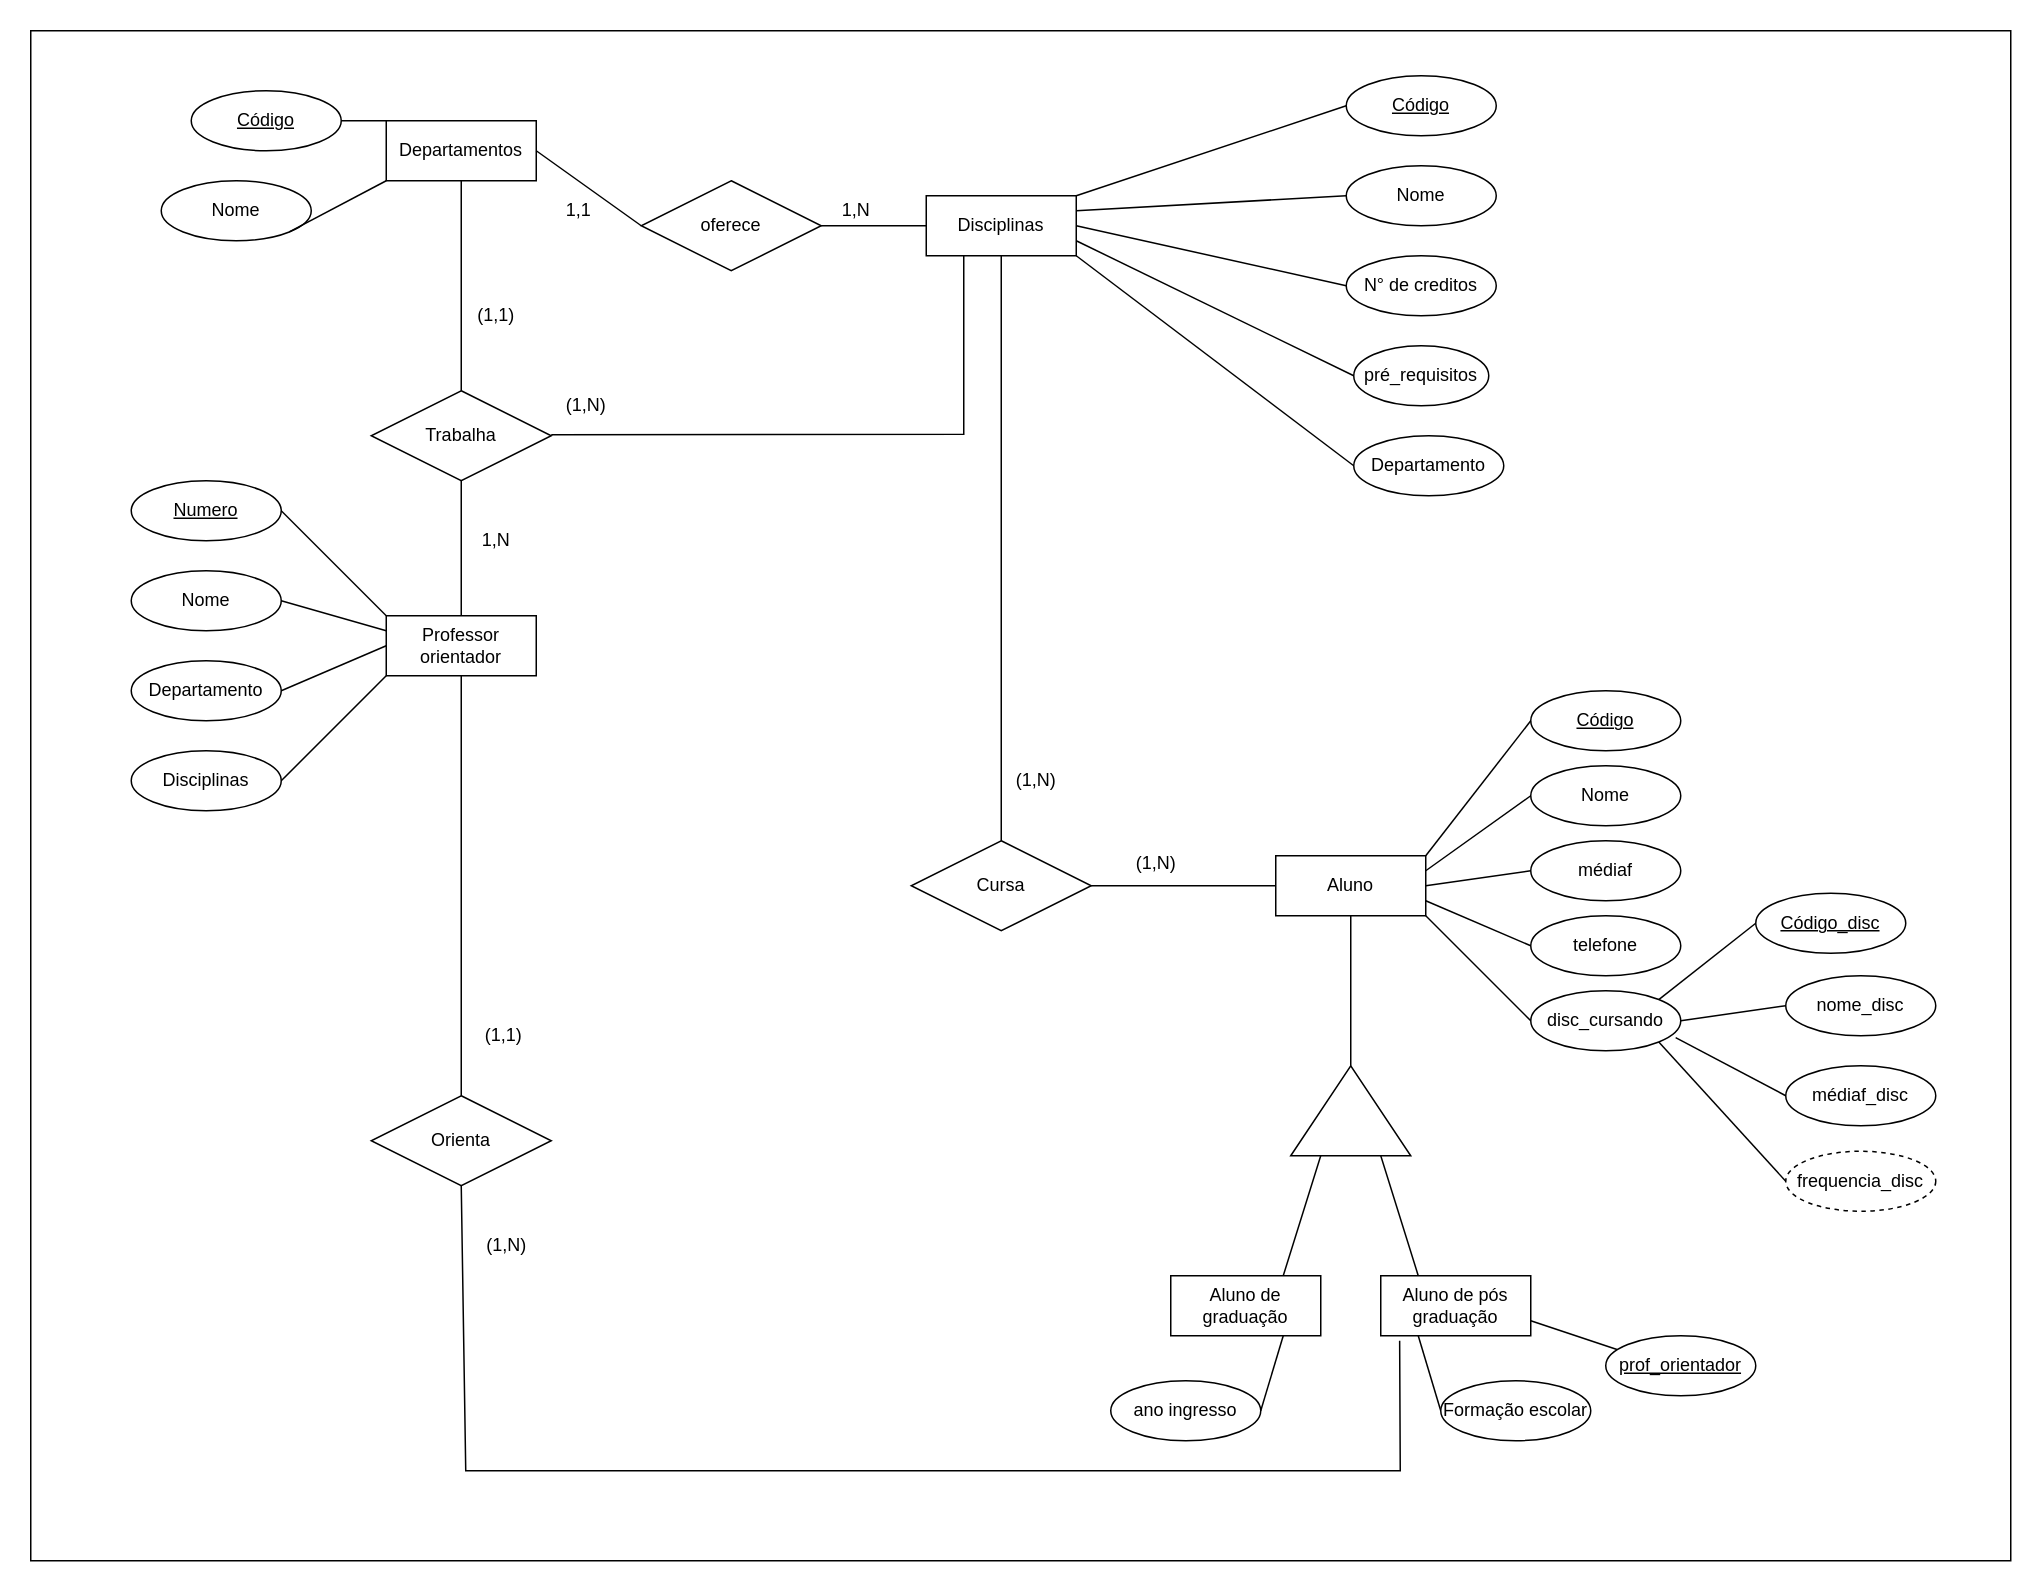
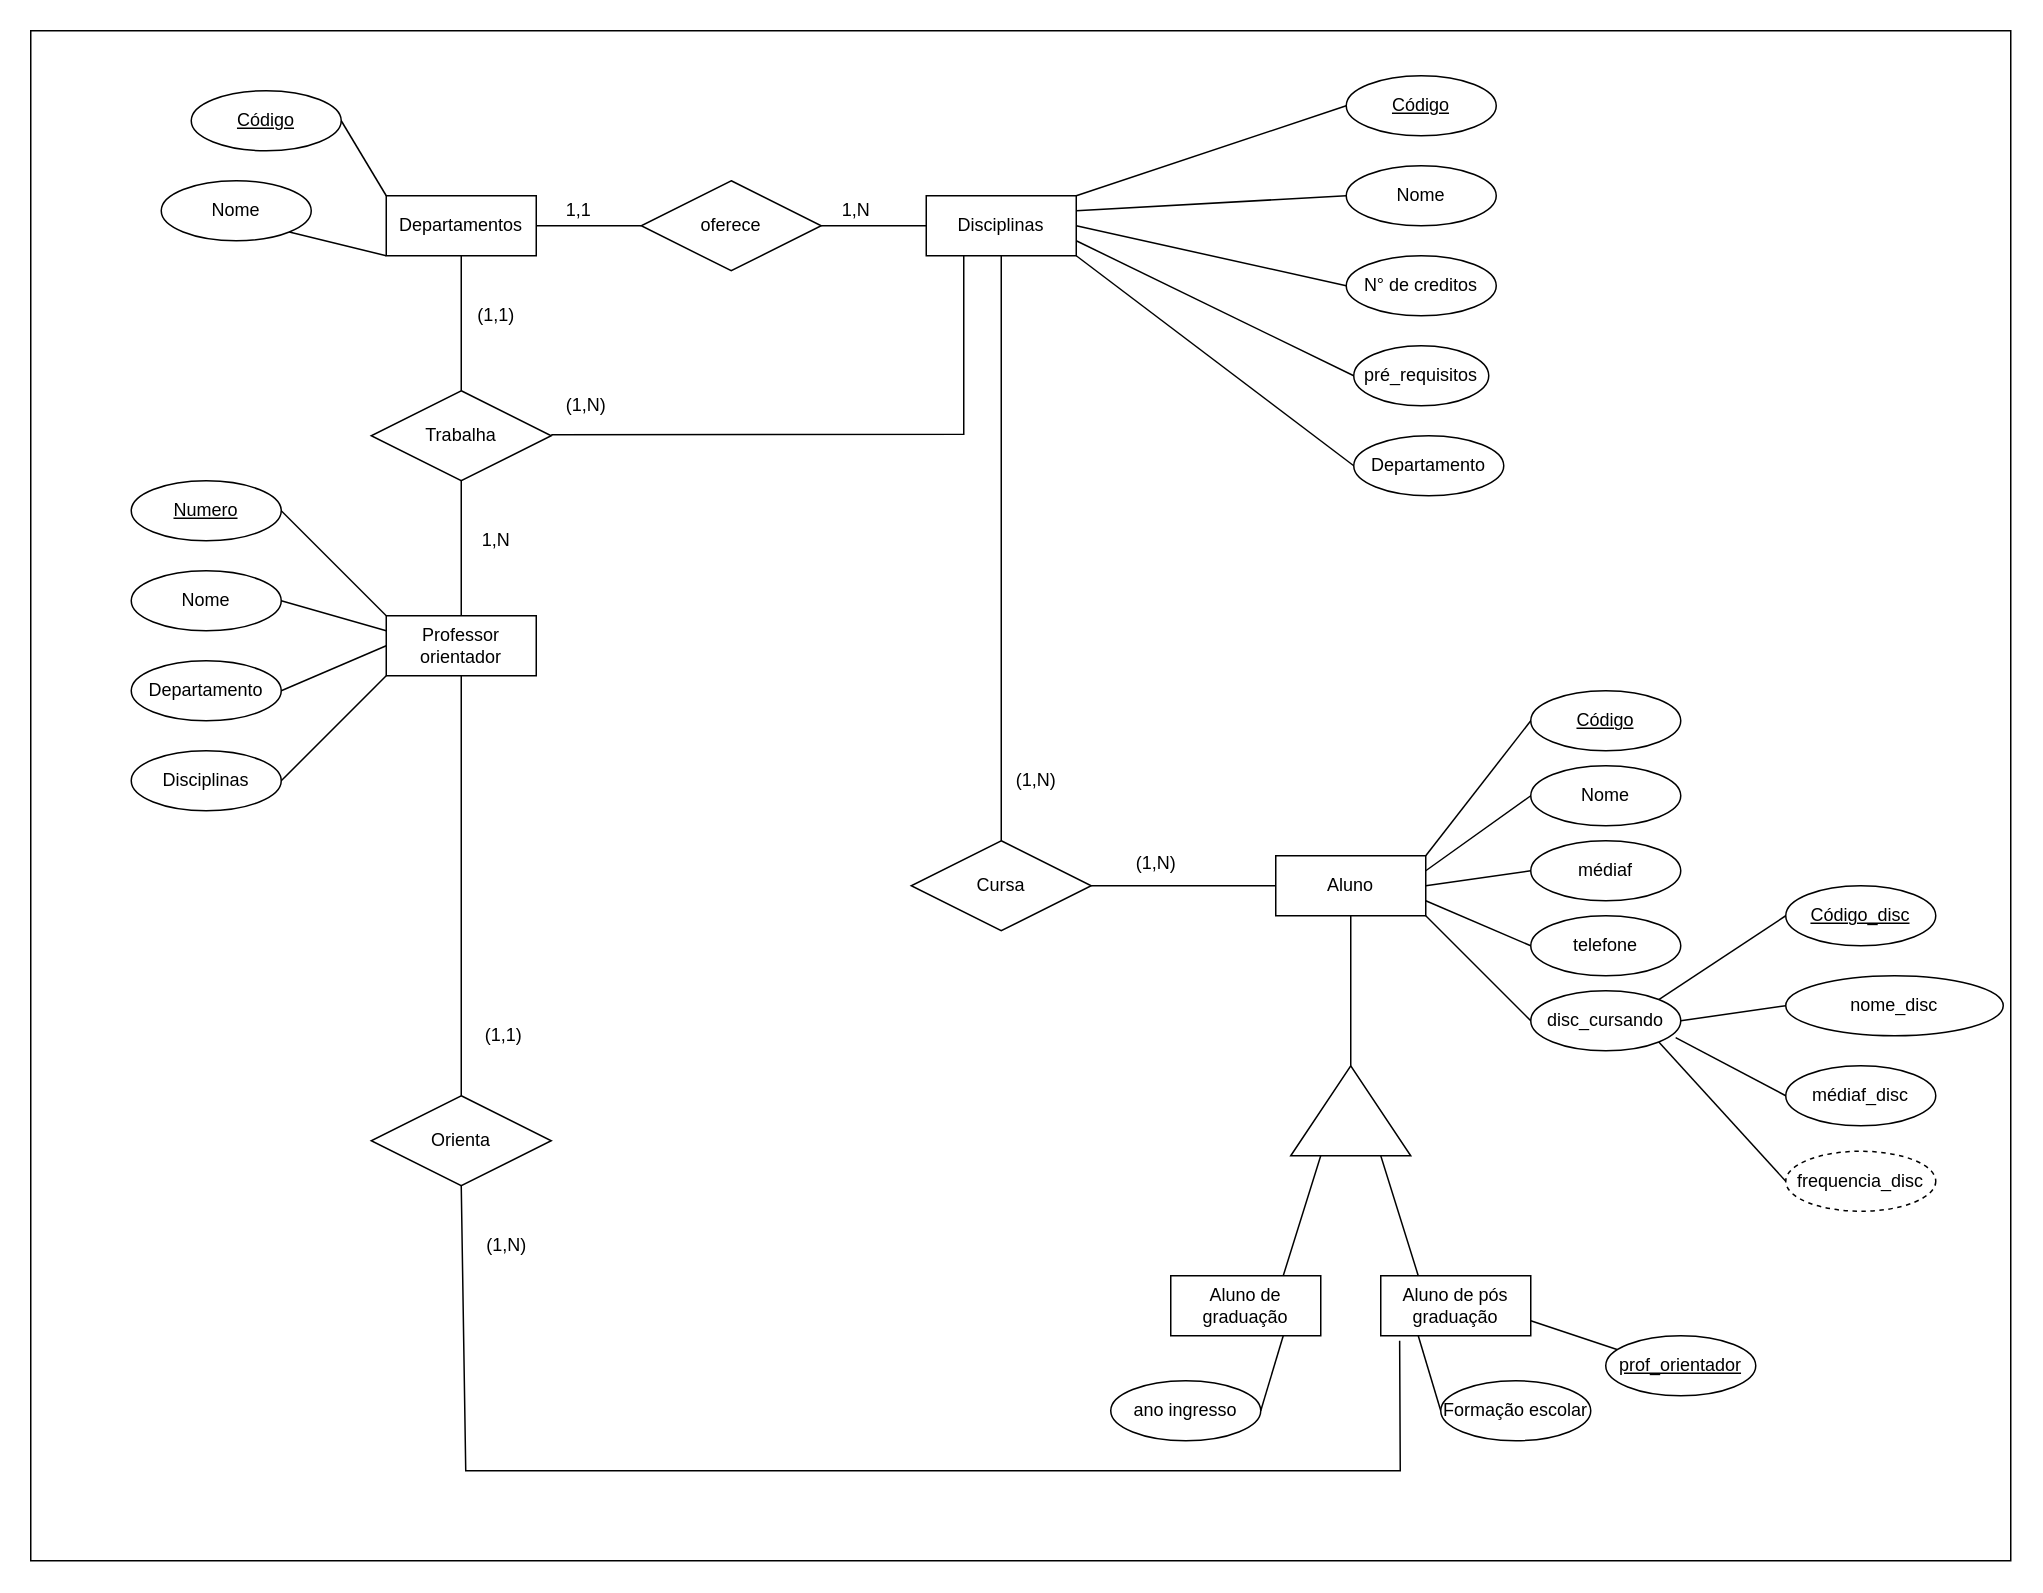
(461, 151) -> (461, 226)
(1831, 923) -> (1861, 916)
(1861, 1006) -> (1895, 1006)
